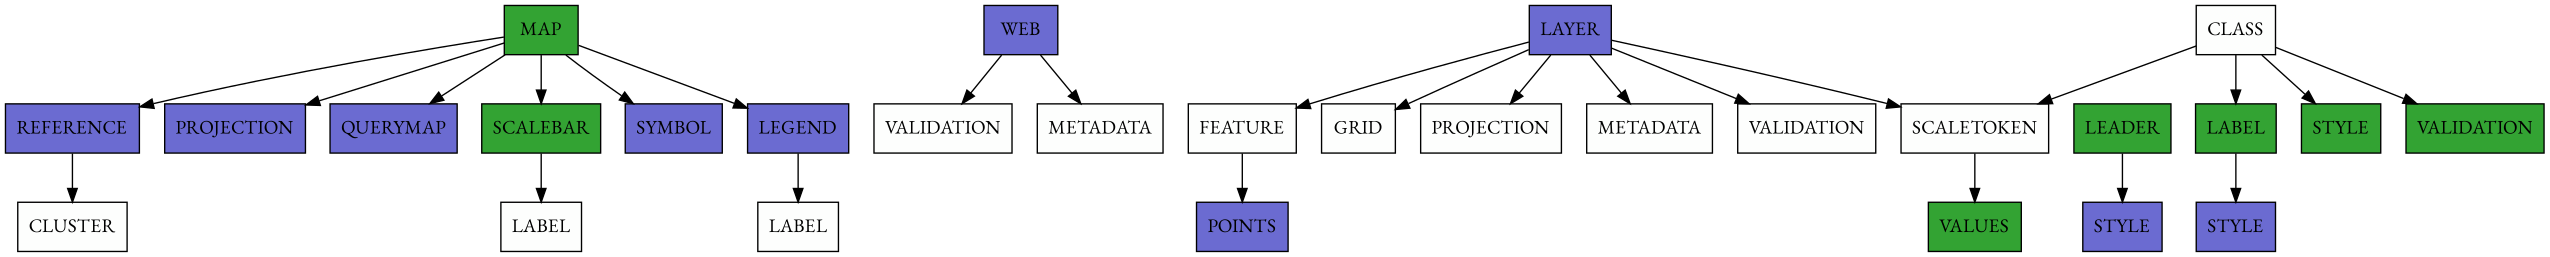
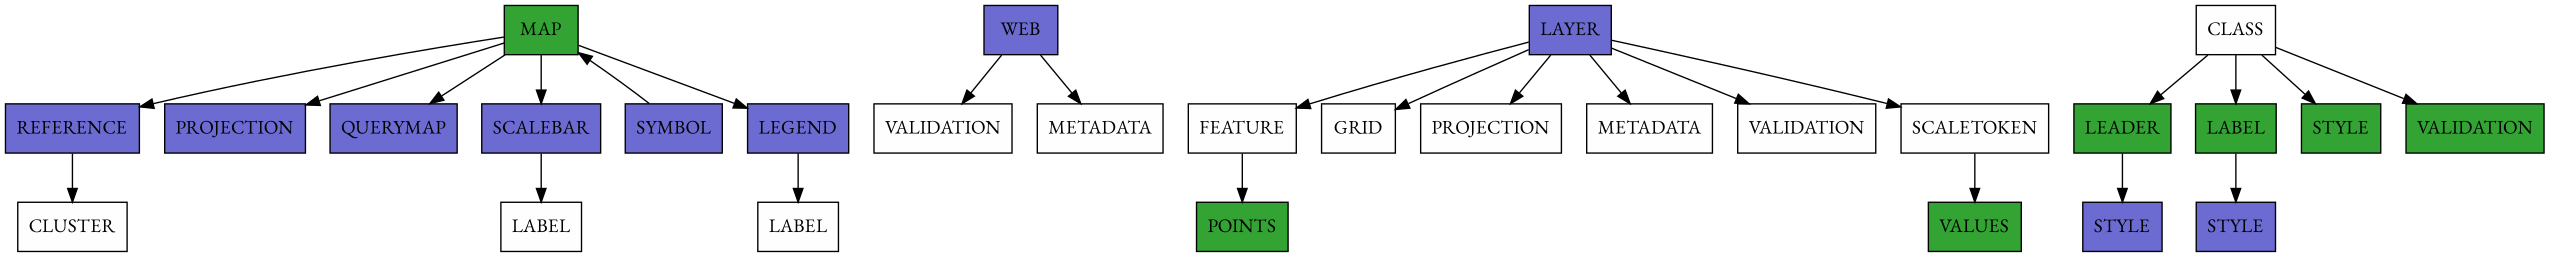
(2124, 72) -> (2184, 75)
(593, 76) -> (620, 82)
(541, 128) -> (541, 128)
(1242, 227) -> (1242, 227)
